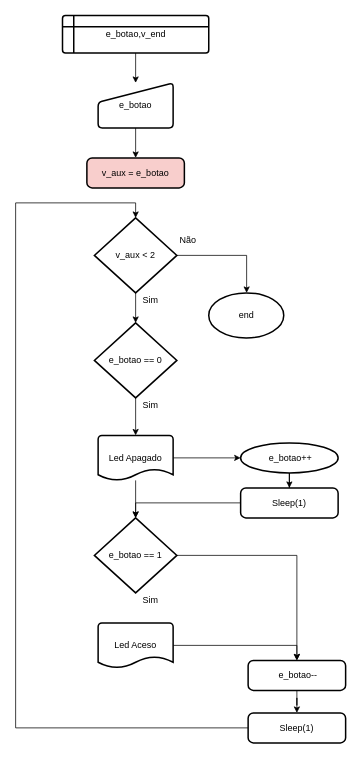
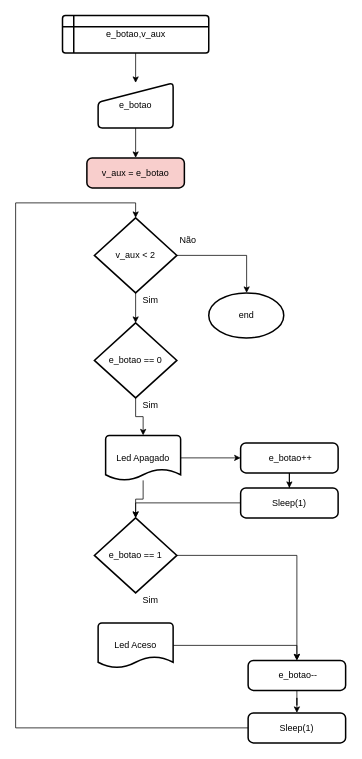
(136, 34) -> (136, 34)
(135, 458) -> (143, 458)
(289, 458) -> (289, 458)
